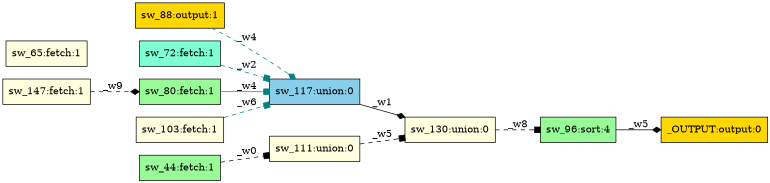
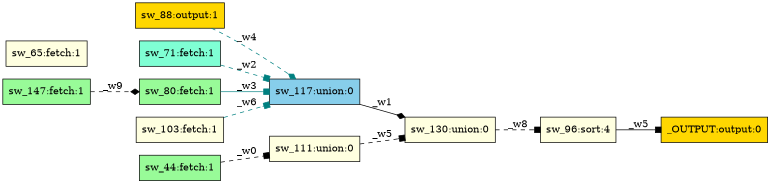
(180, 54) -> (180, 54)
(247, 86) -> (247, 86)
(47, 92) -> (47, 92)
(578, 130) -> (578, 130)
(634, 130) -> (635, 130)
